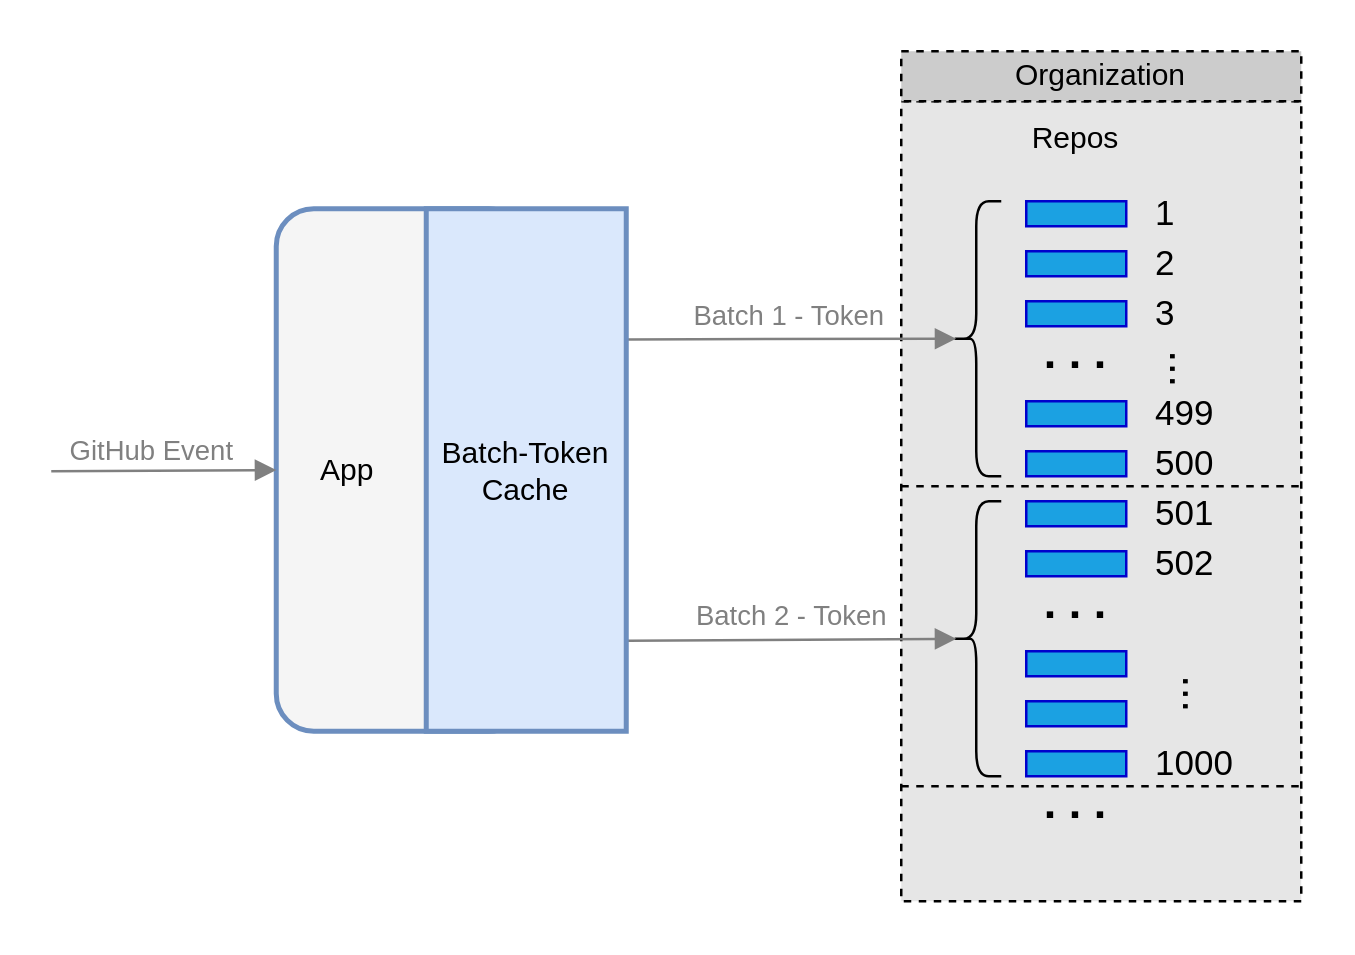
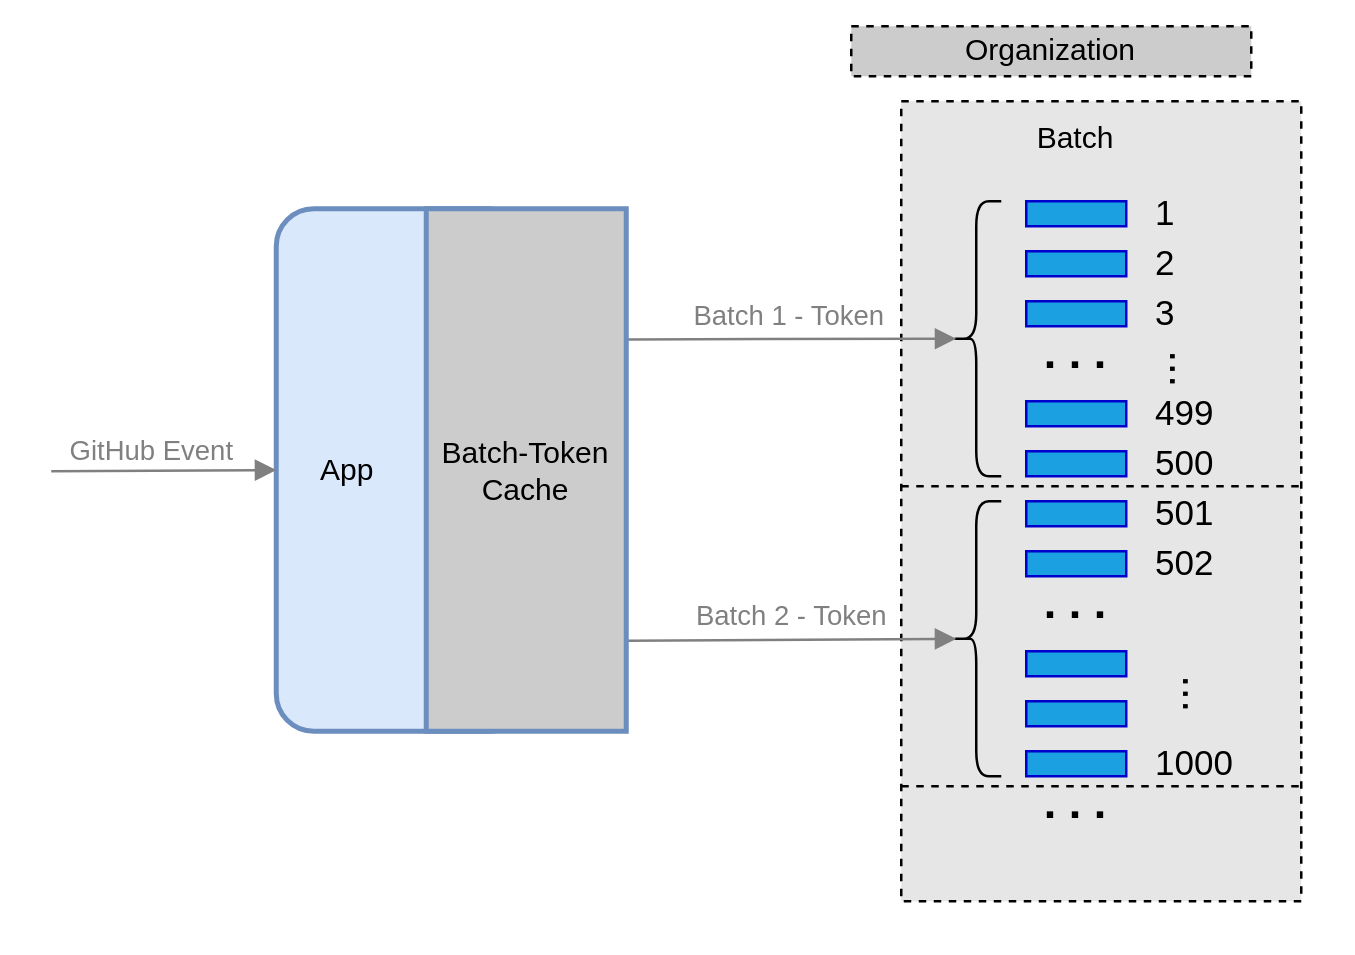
(1101, 76) -> (1051, 51)
(1076, 139) -> (1076, 139)
(401, 470) -> (401, 470)
(526, 470) -> (526, 470)
